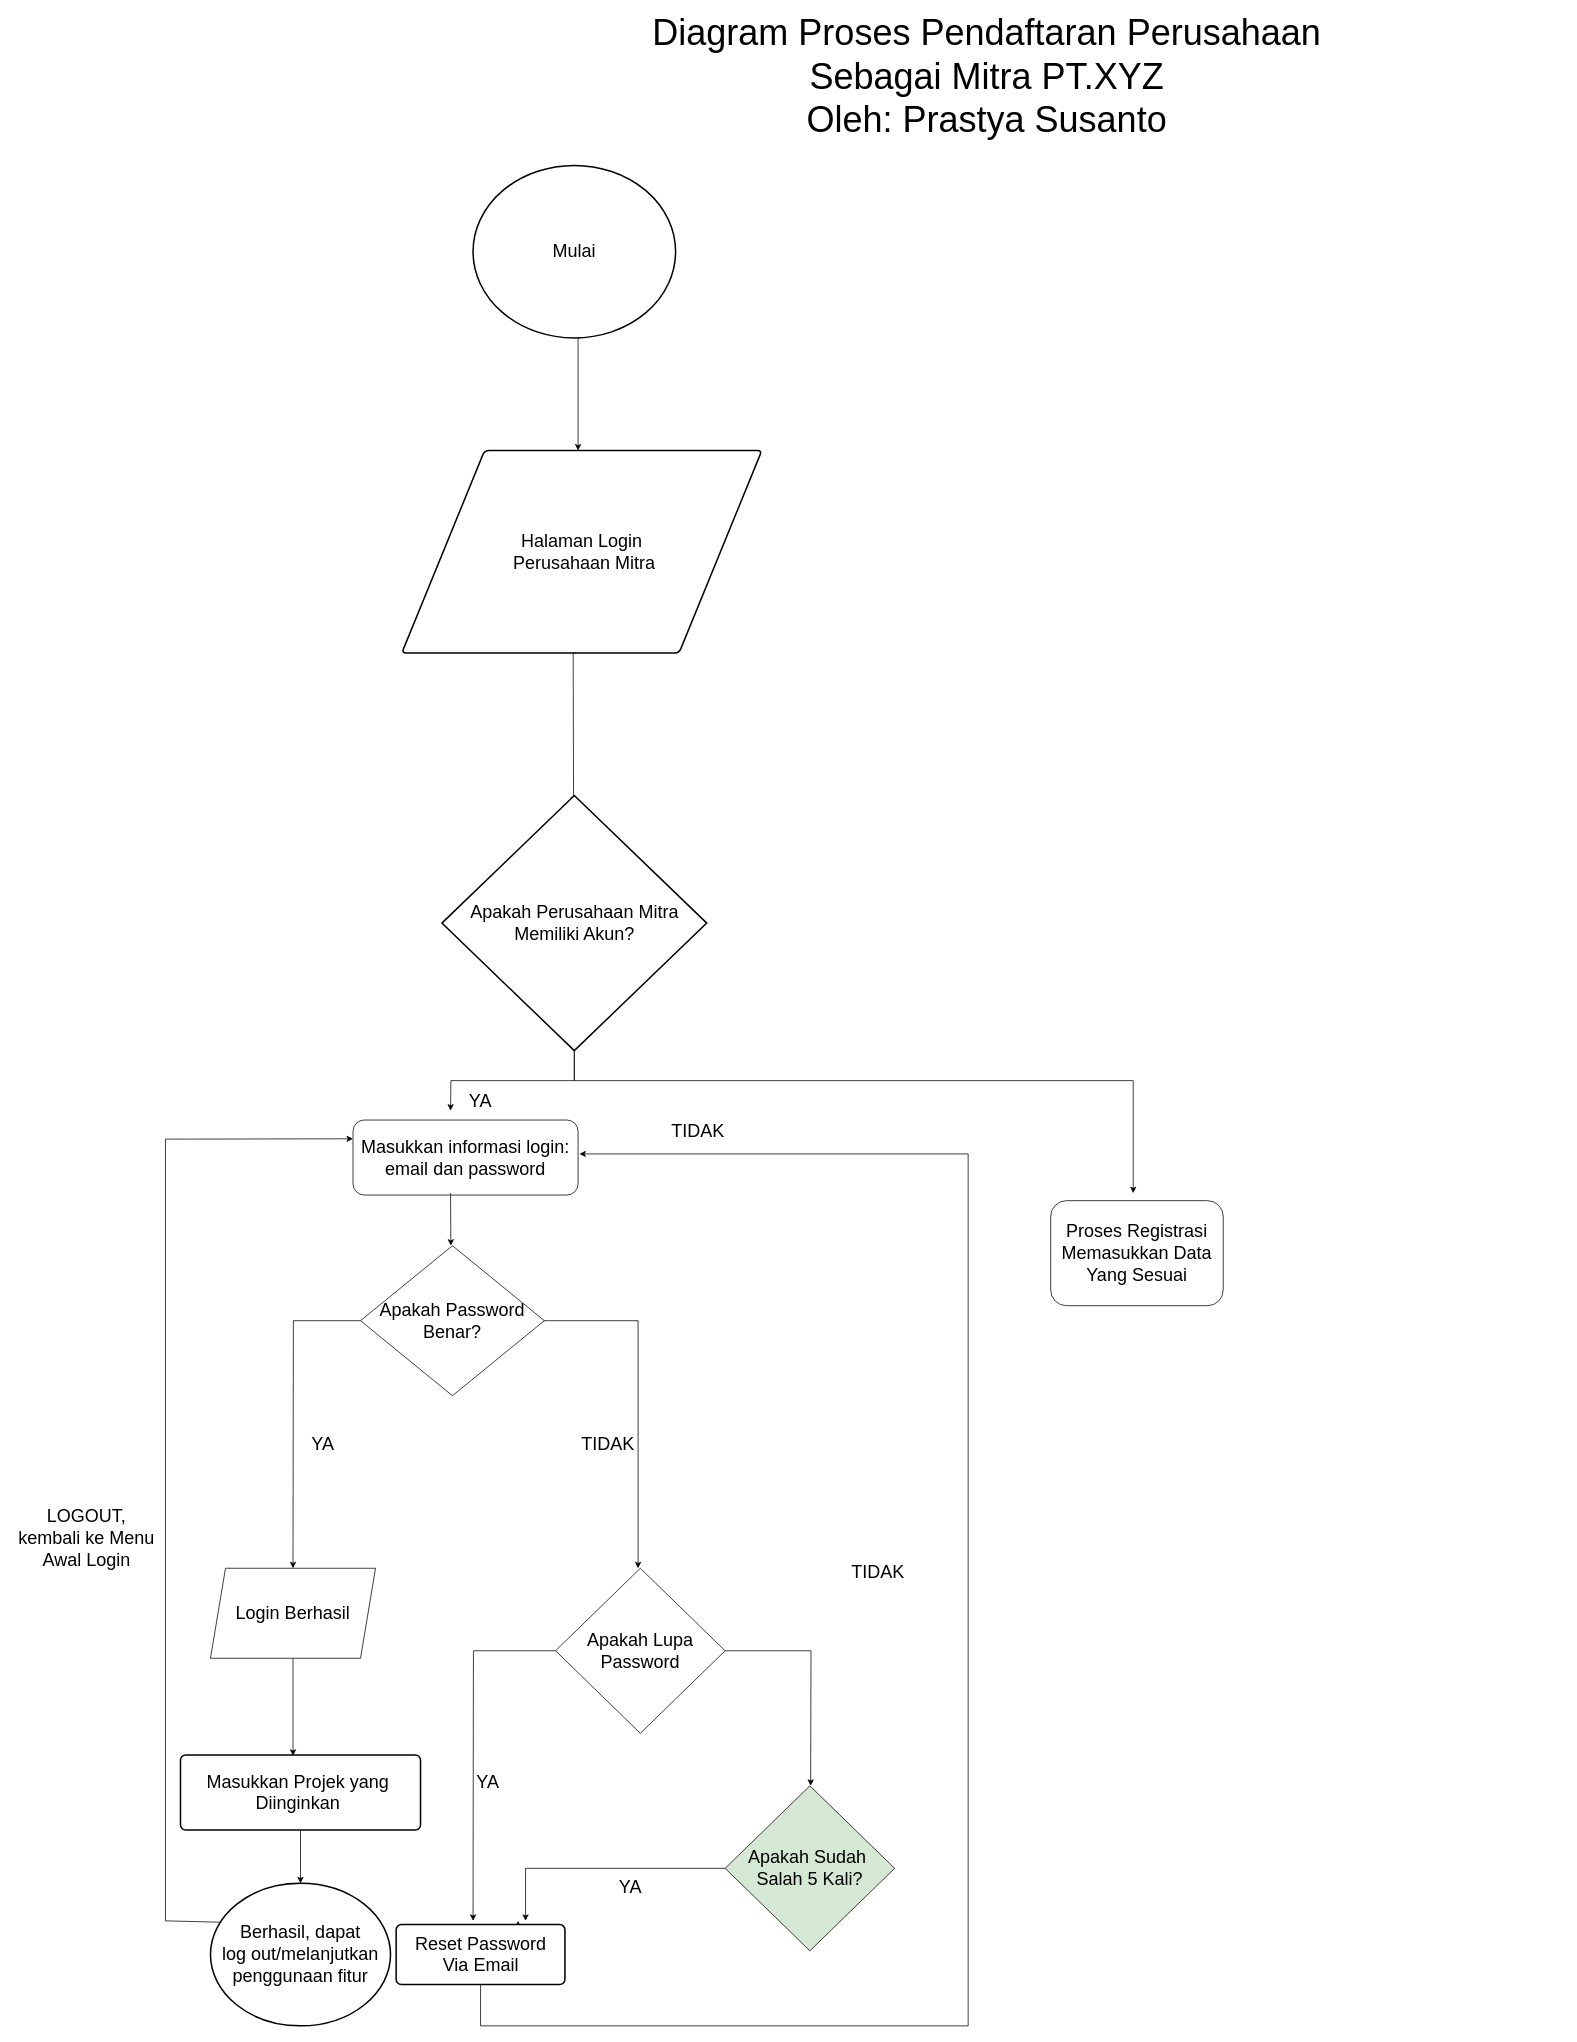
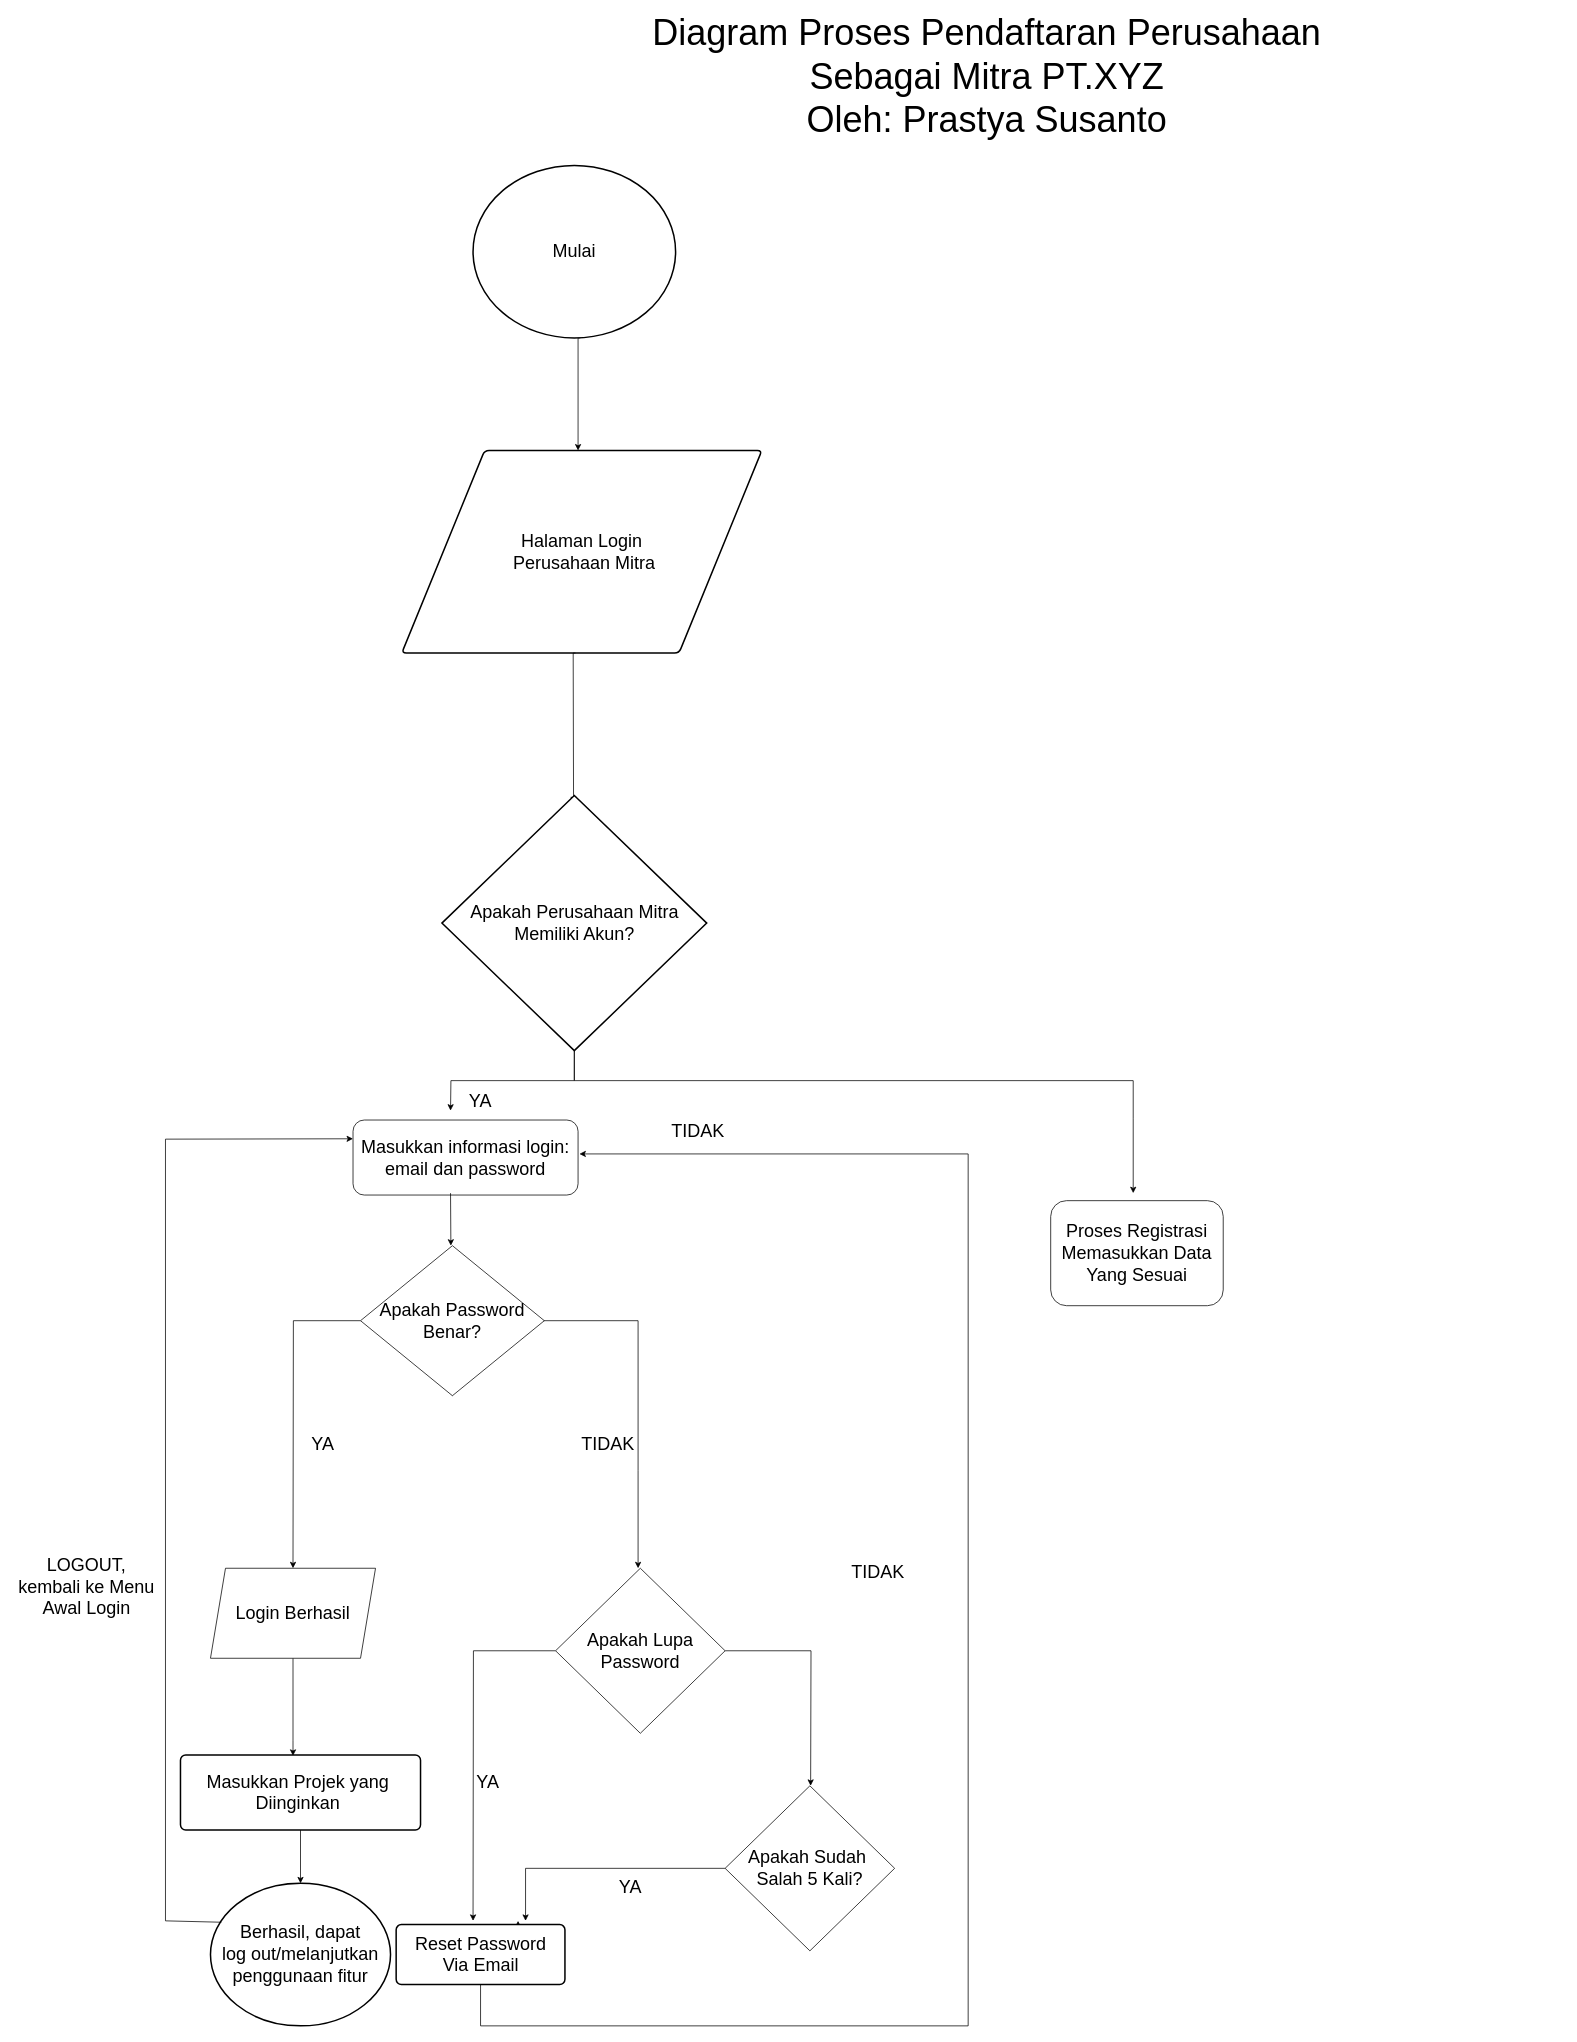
(87, 1538) -> (87, 1587)
(810, 1868) -> (810, 1868)
